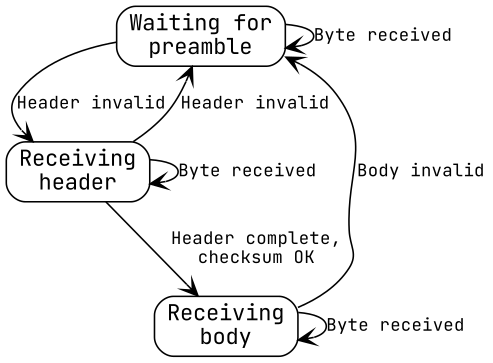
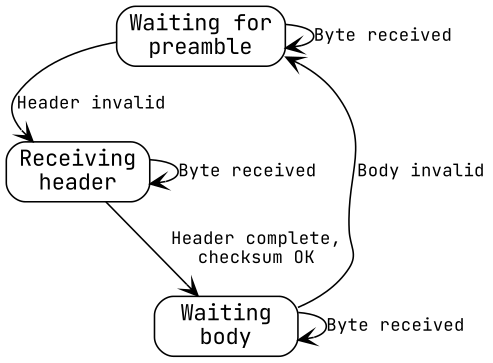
(164, 116) -> none
(226, 326) -> (226, 326)
